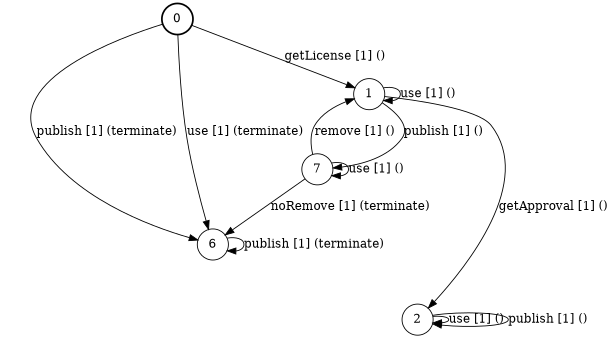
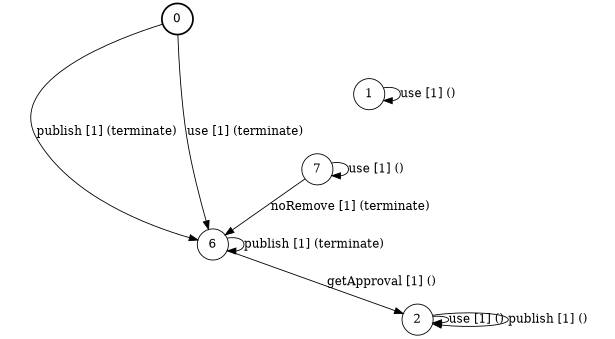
(269, 55) -> none
(318, 121) -> none
(394, 147) -> none
(505, 167) -> (311, 281)
